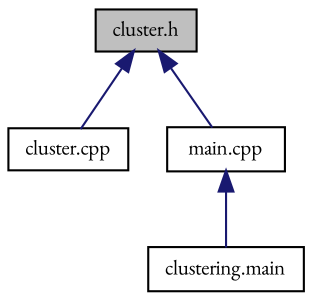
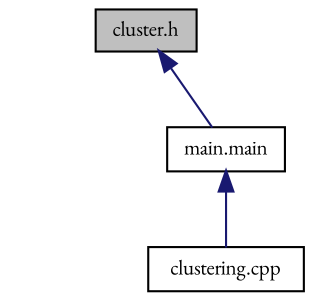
(68, 149) -> none
(226, 149) -> (226, 149)
(226, 269) -> (226, 269)
